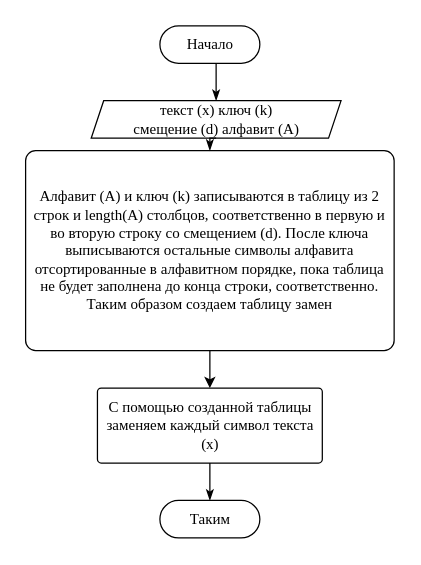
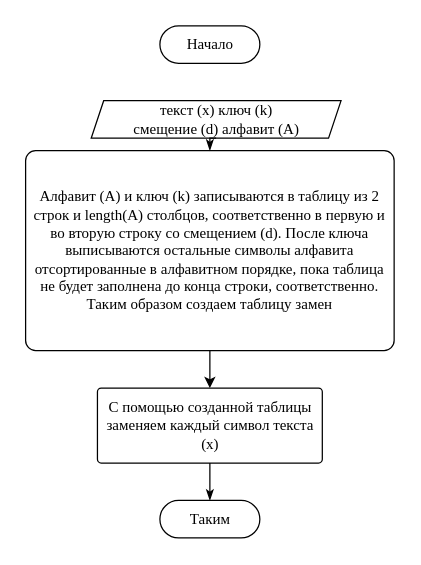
(216, 76) -> none
